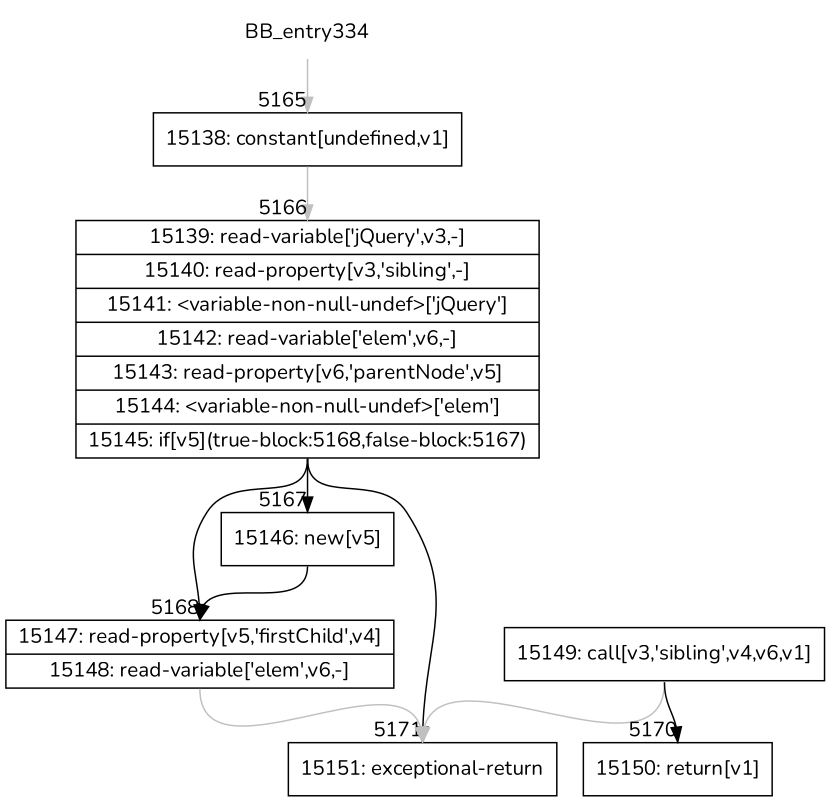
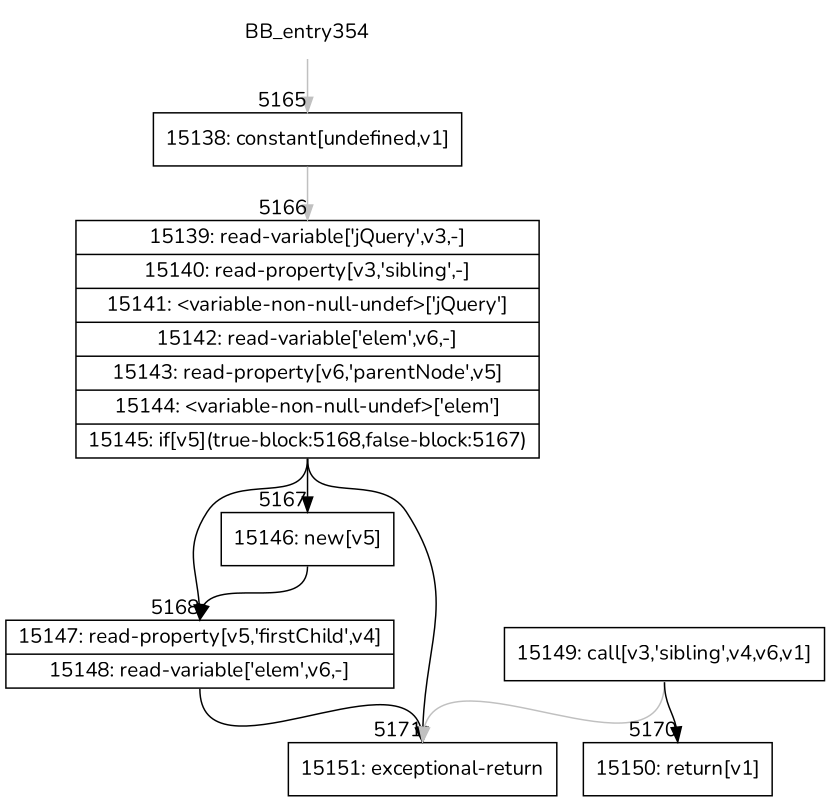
(308, 32) -> (308, 32)
(304, 717) -> (304, 717)
